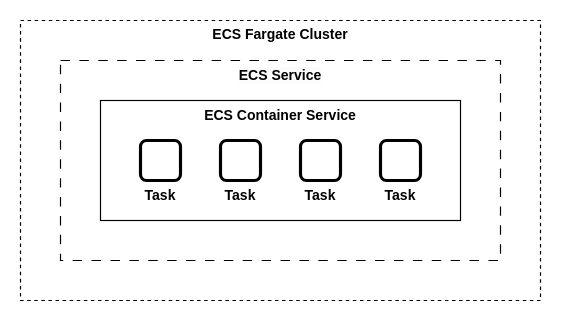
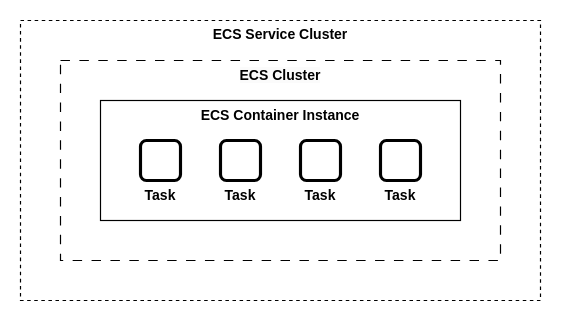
(281, 35) -> (281, 35)
(281, 76) -> (281, 76)
(281, 116) -> (281, 116)
